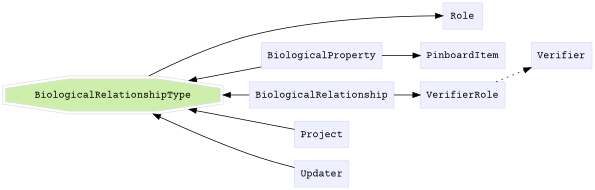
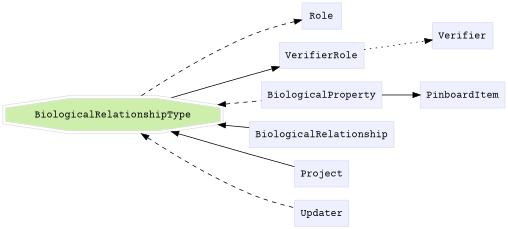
(288, 28) -> (215, 52)
(229, 73) -> (244, 102)
(403, 95) -> (222, 83)
(226, 145) -> (218, 179)
